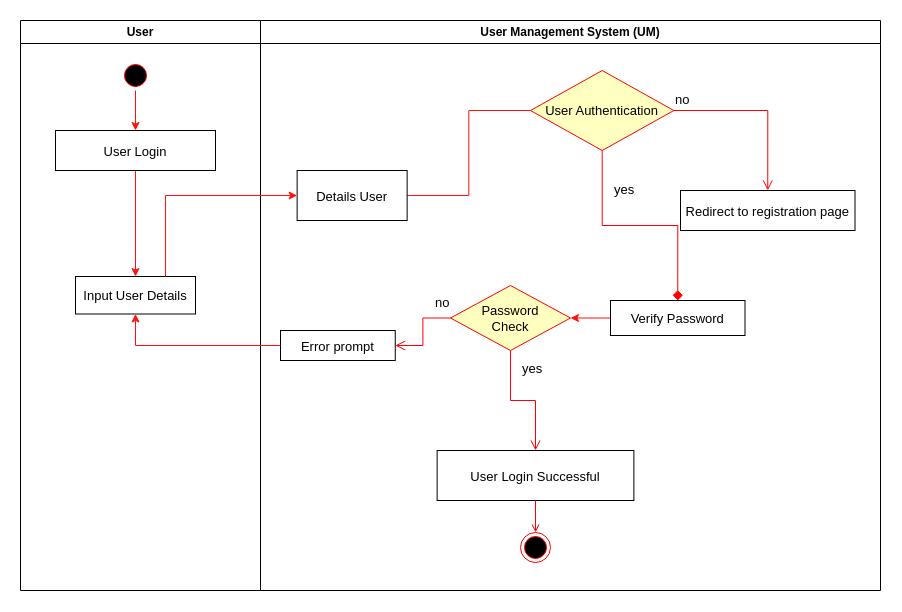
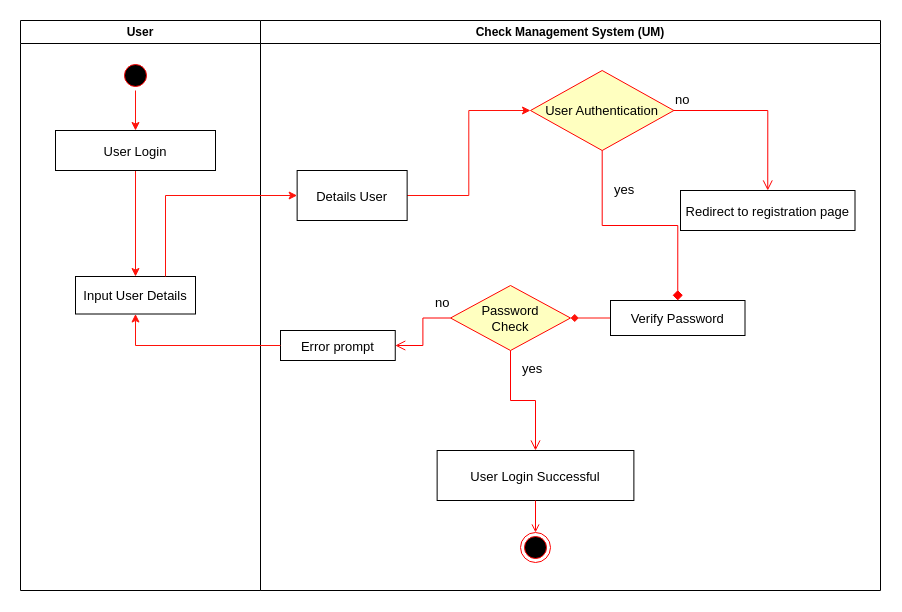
(571, 33) -> (571, 33)
(525, 111) -> (522, 111)
(579, 318) -> (579, 318)
